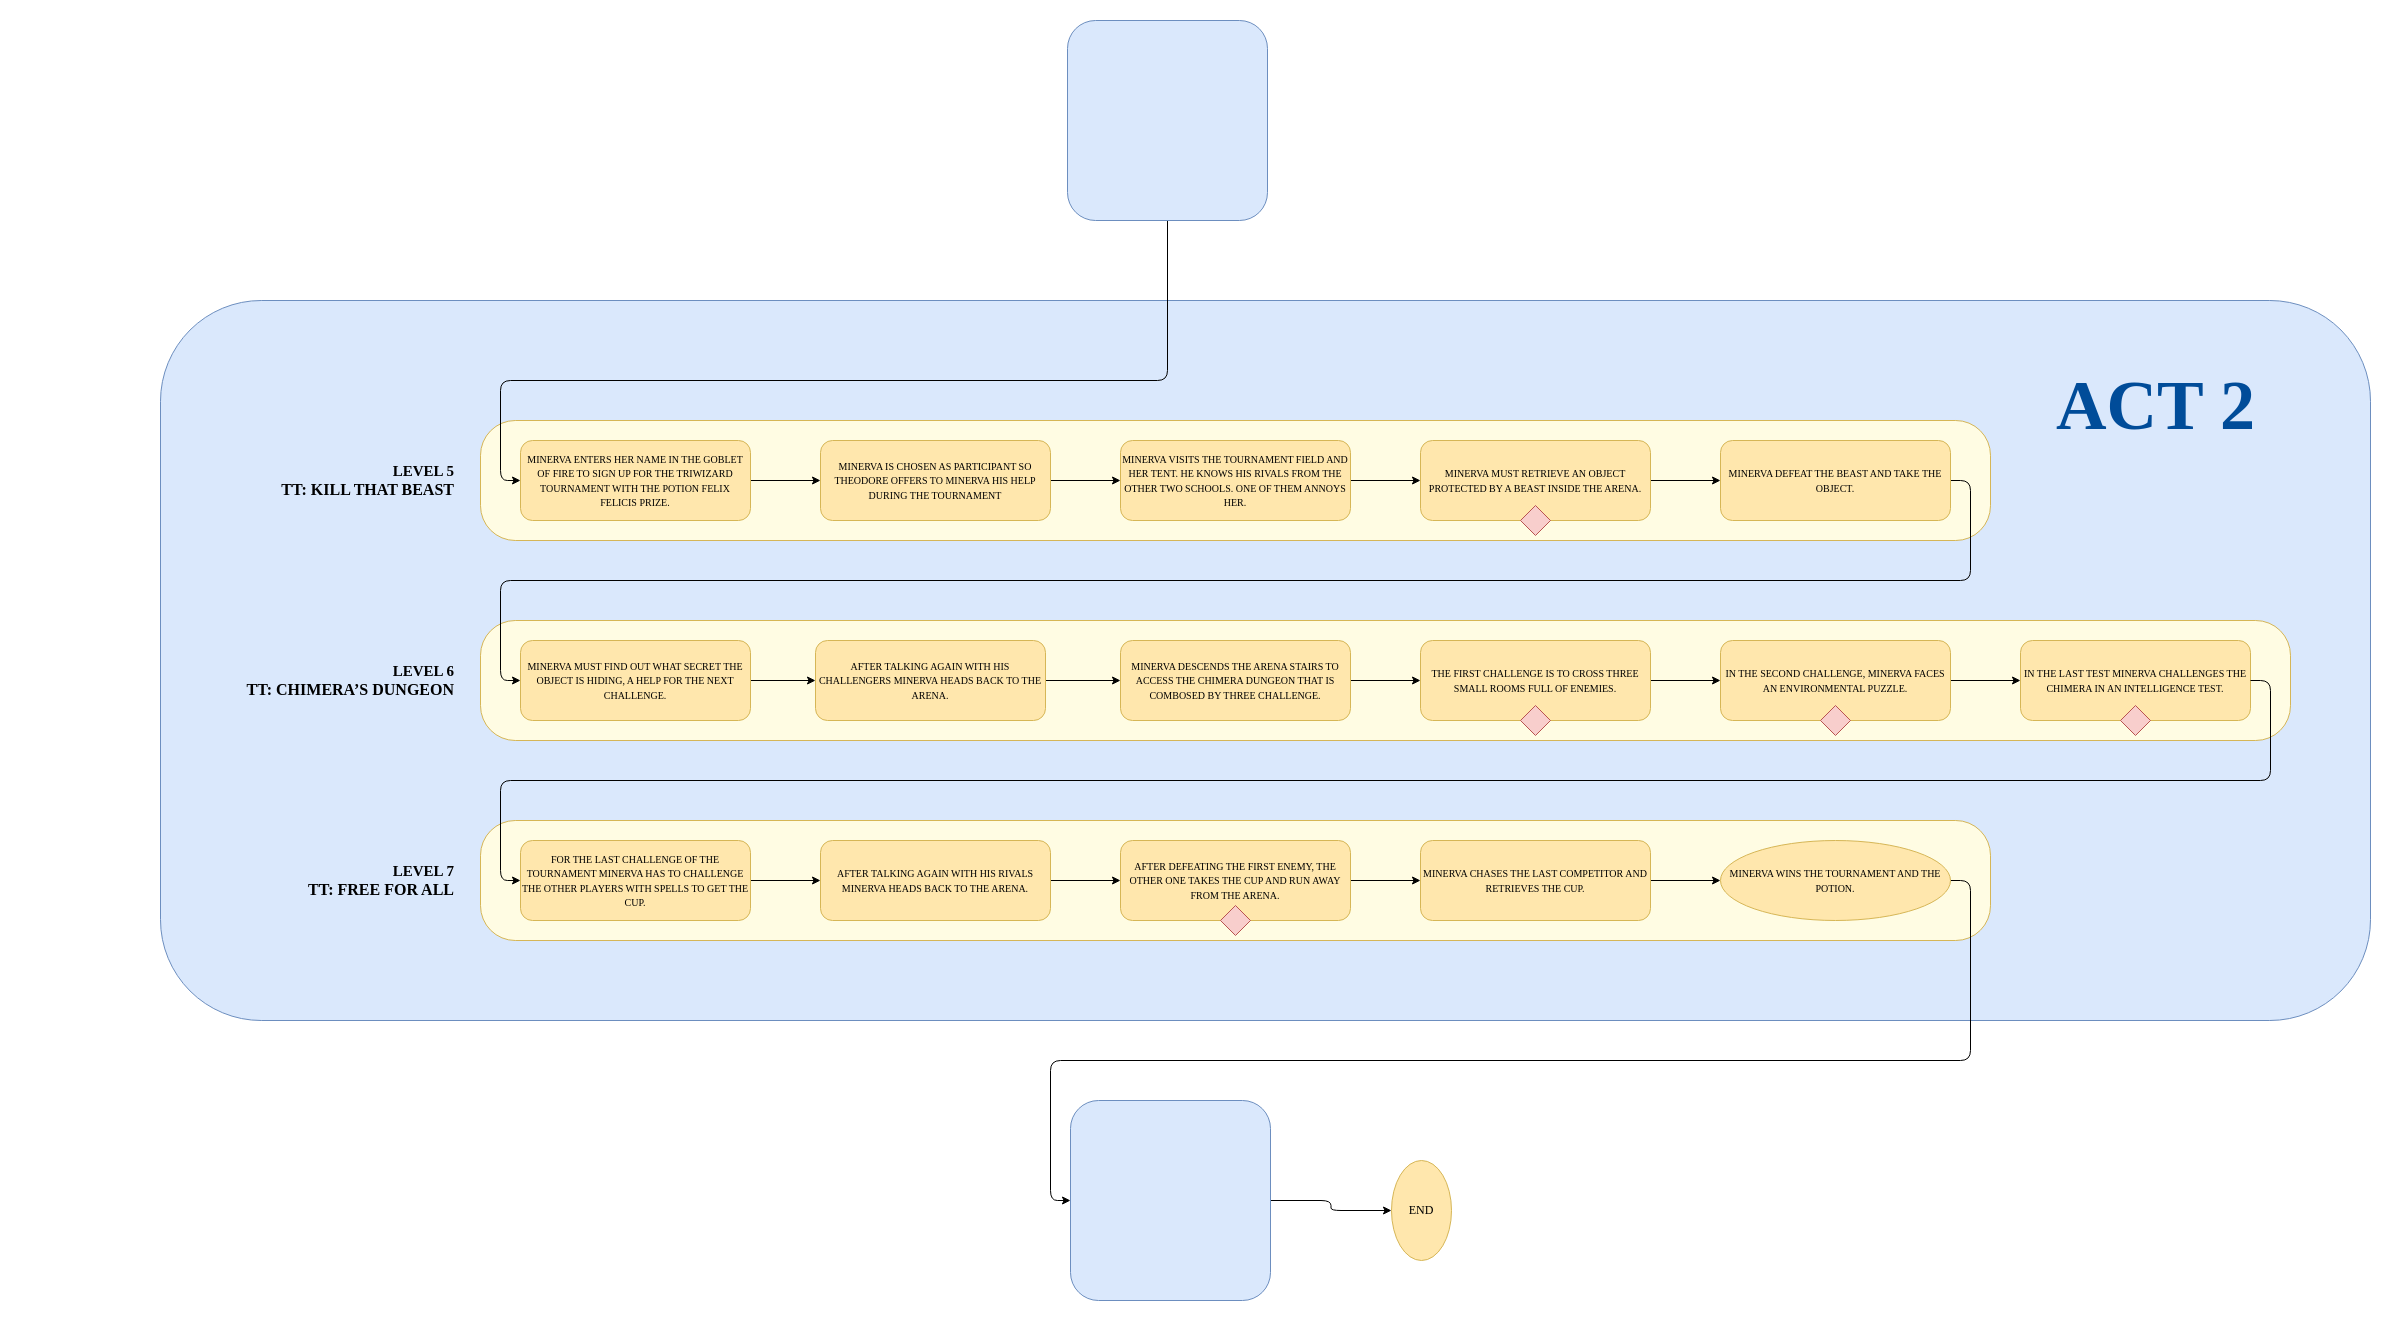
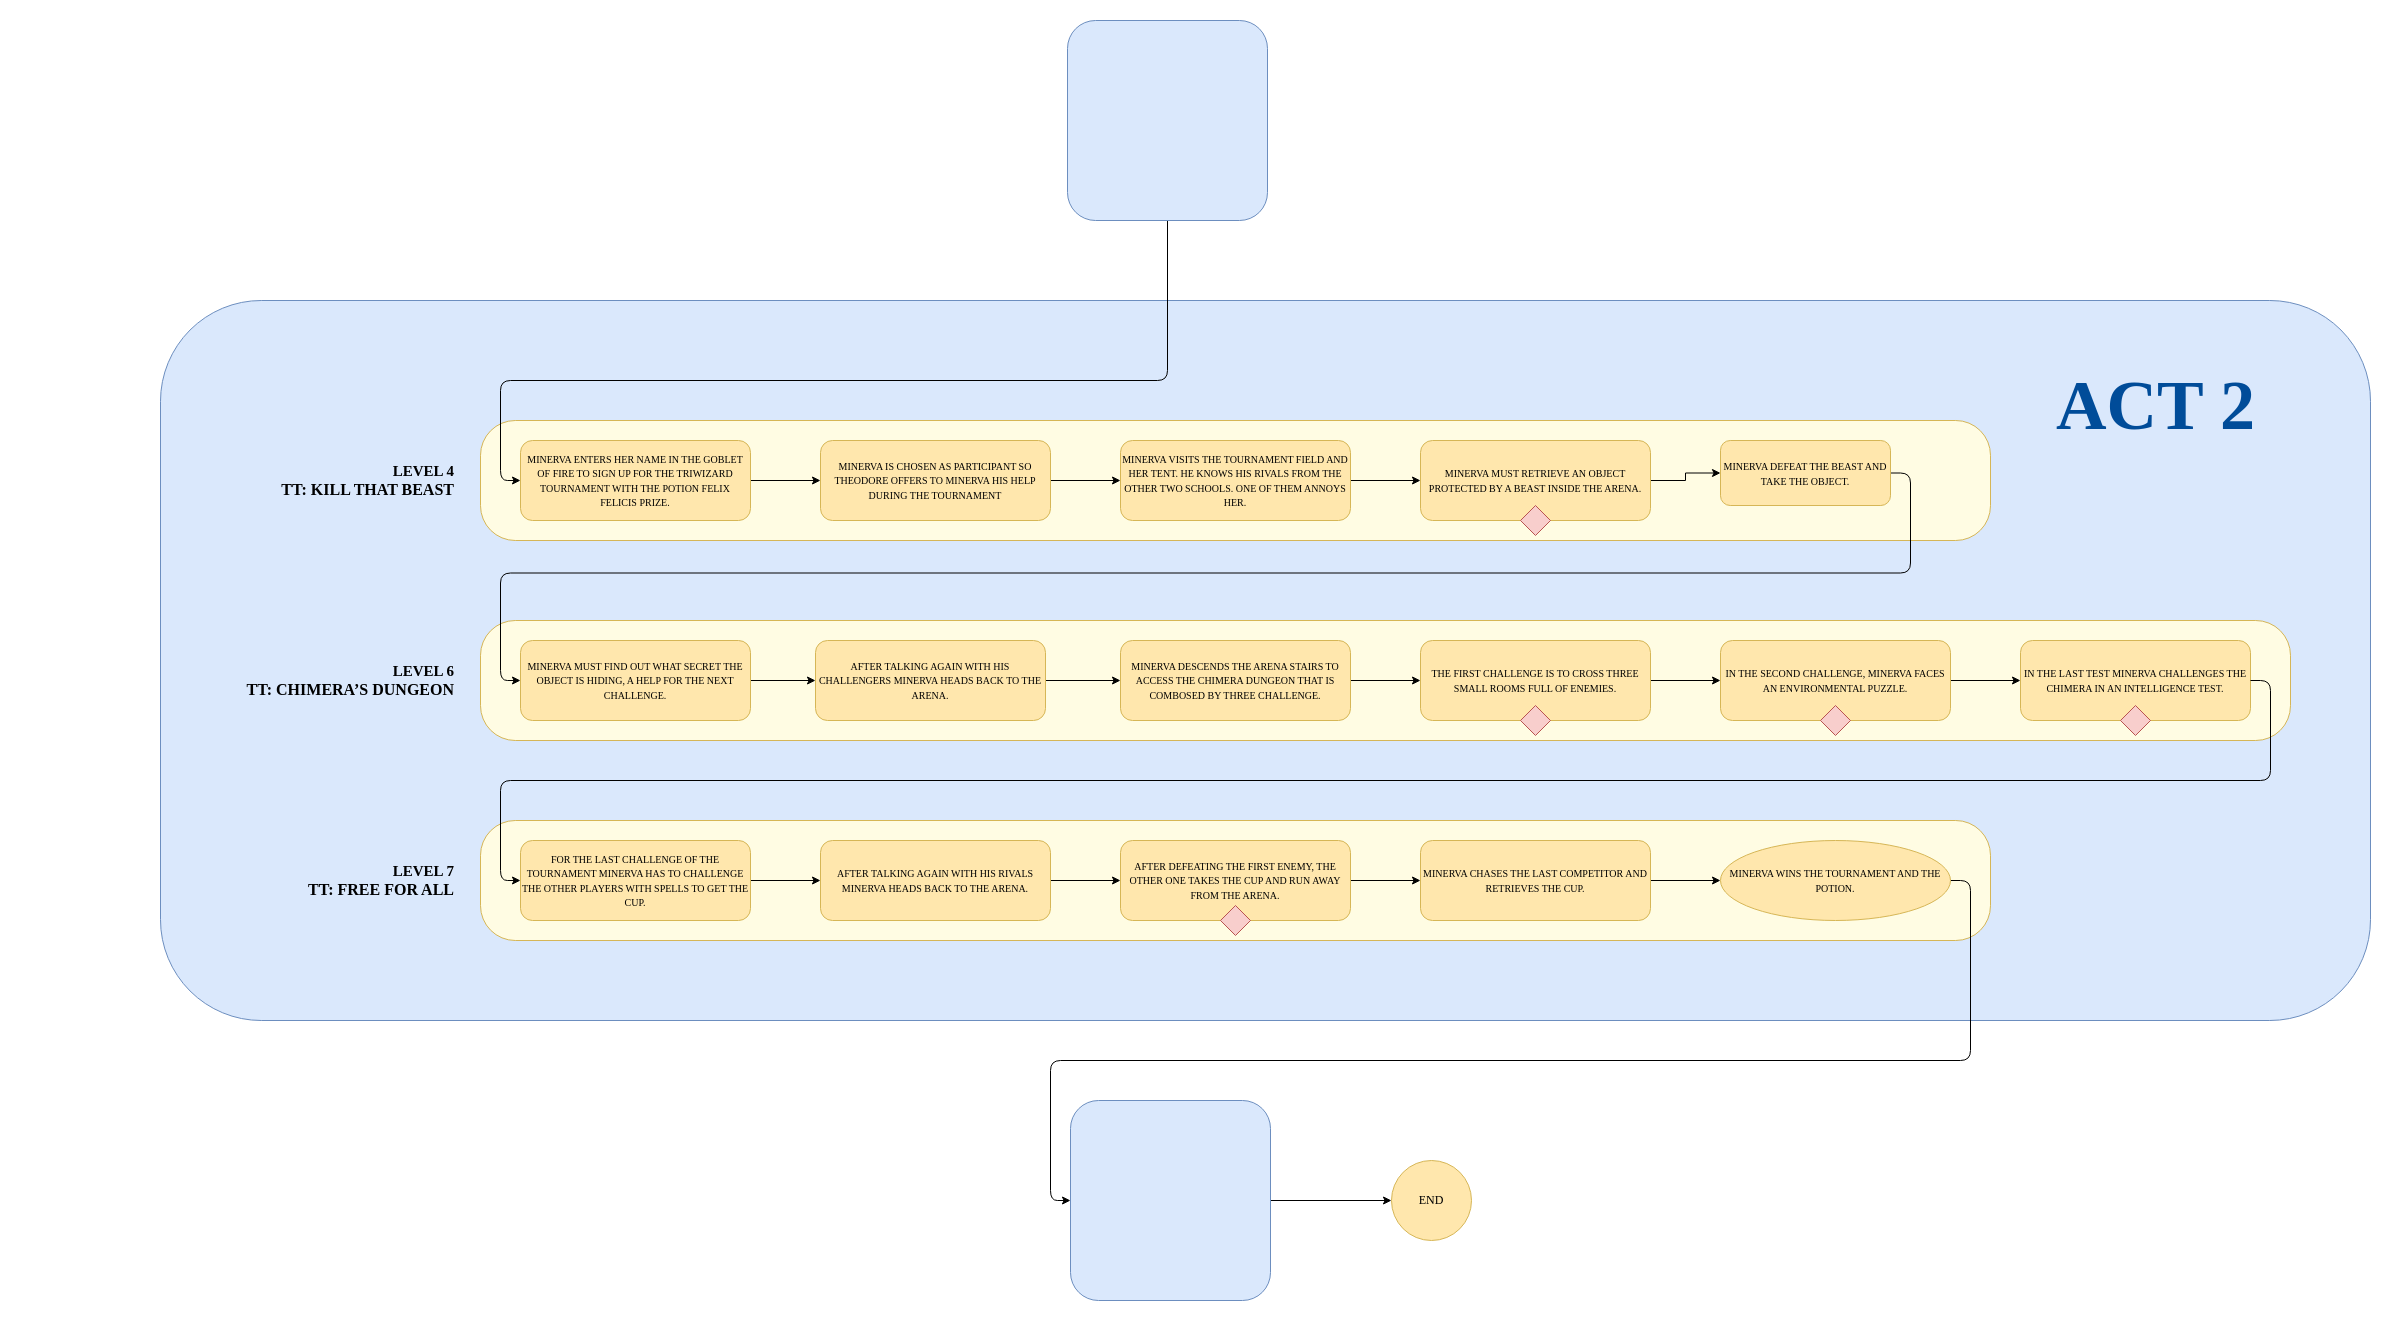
(397, 481) -> (397, 481)
(1836, 481) -> (1806, 473)
(1422, 1211) -> (1432, 1201)
